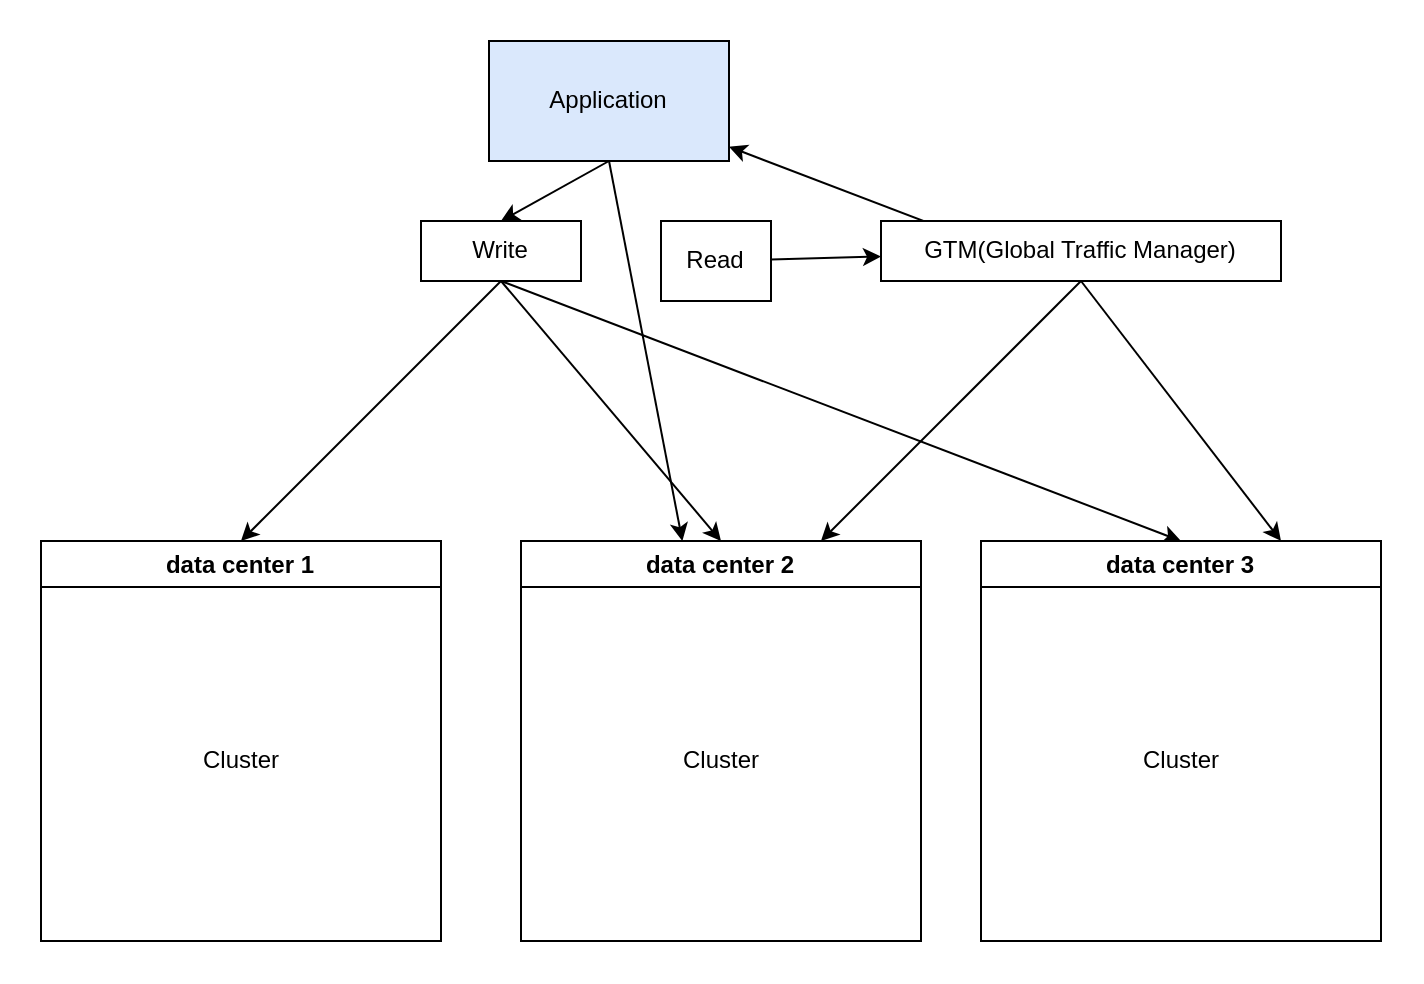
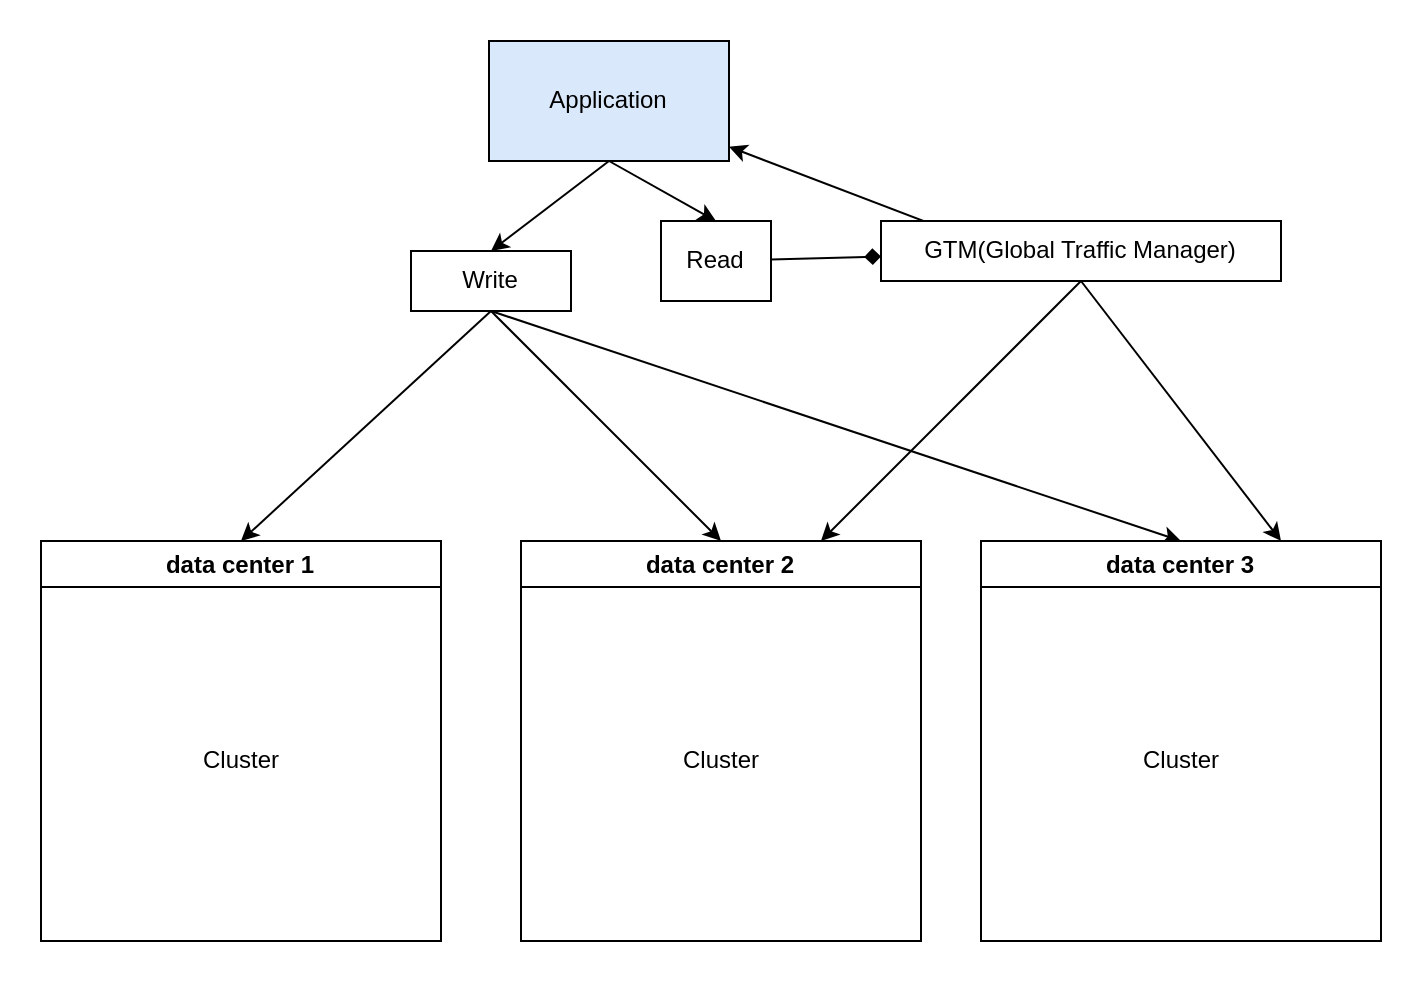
(501, 251) -> (491, 281)
(866, 257) -> (865, 257)
(629, 262) -> (657, 188)
